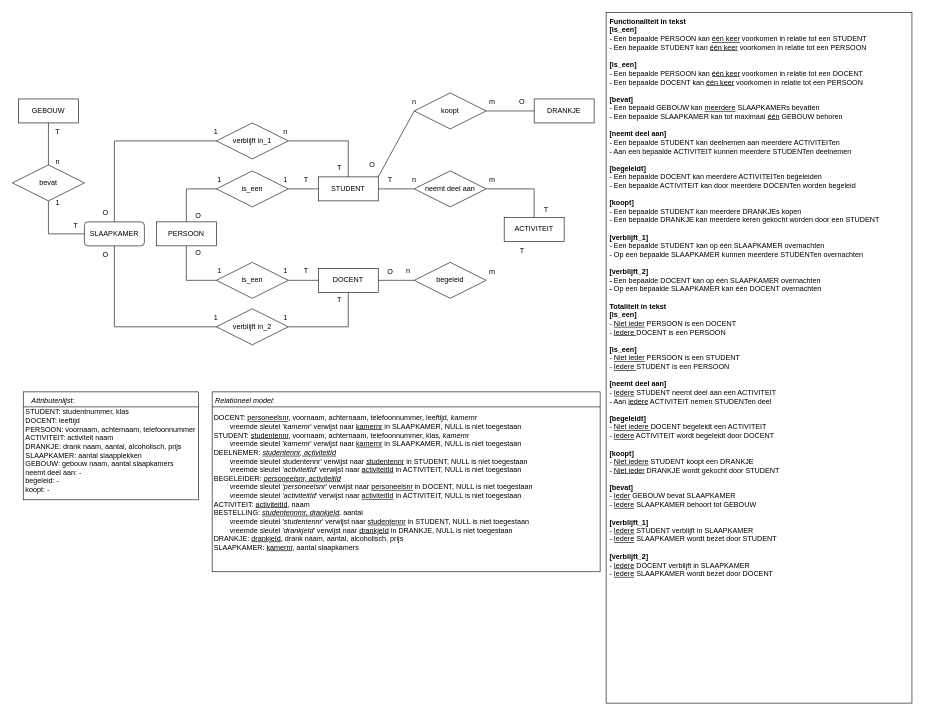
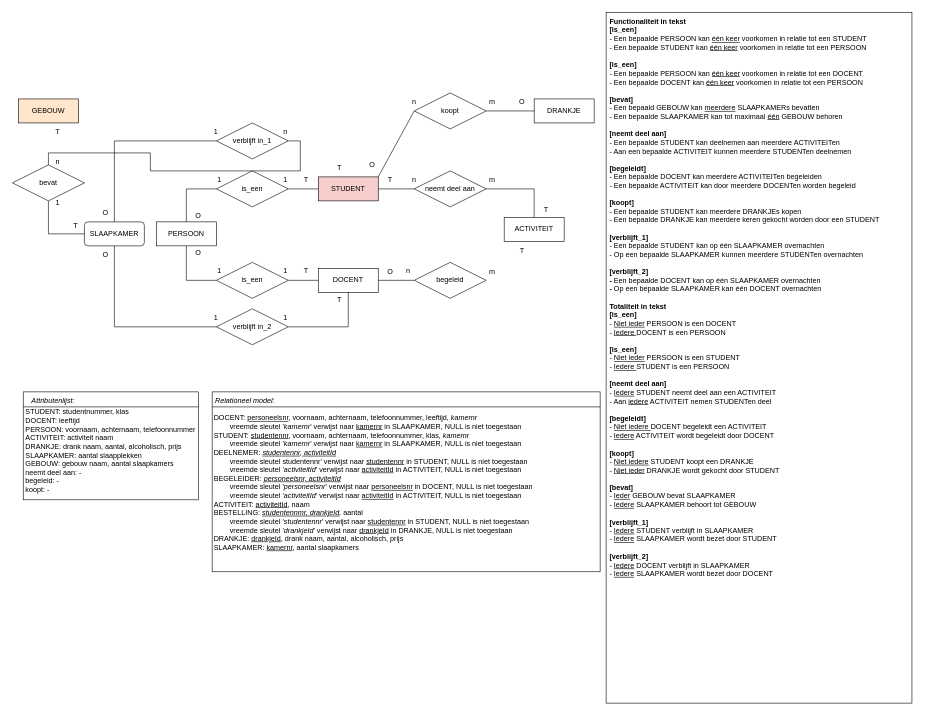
(48, 111) -> (48, 111)
(48, 137) -> none
(341, 141) -> (182, 171)
(348, 189) -> (348, 189)
